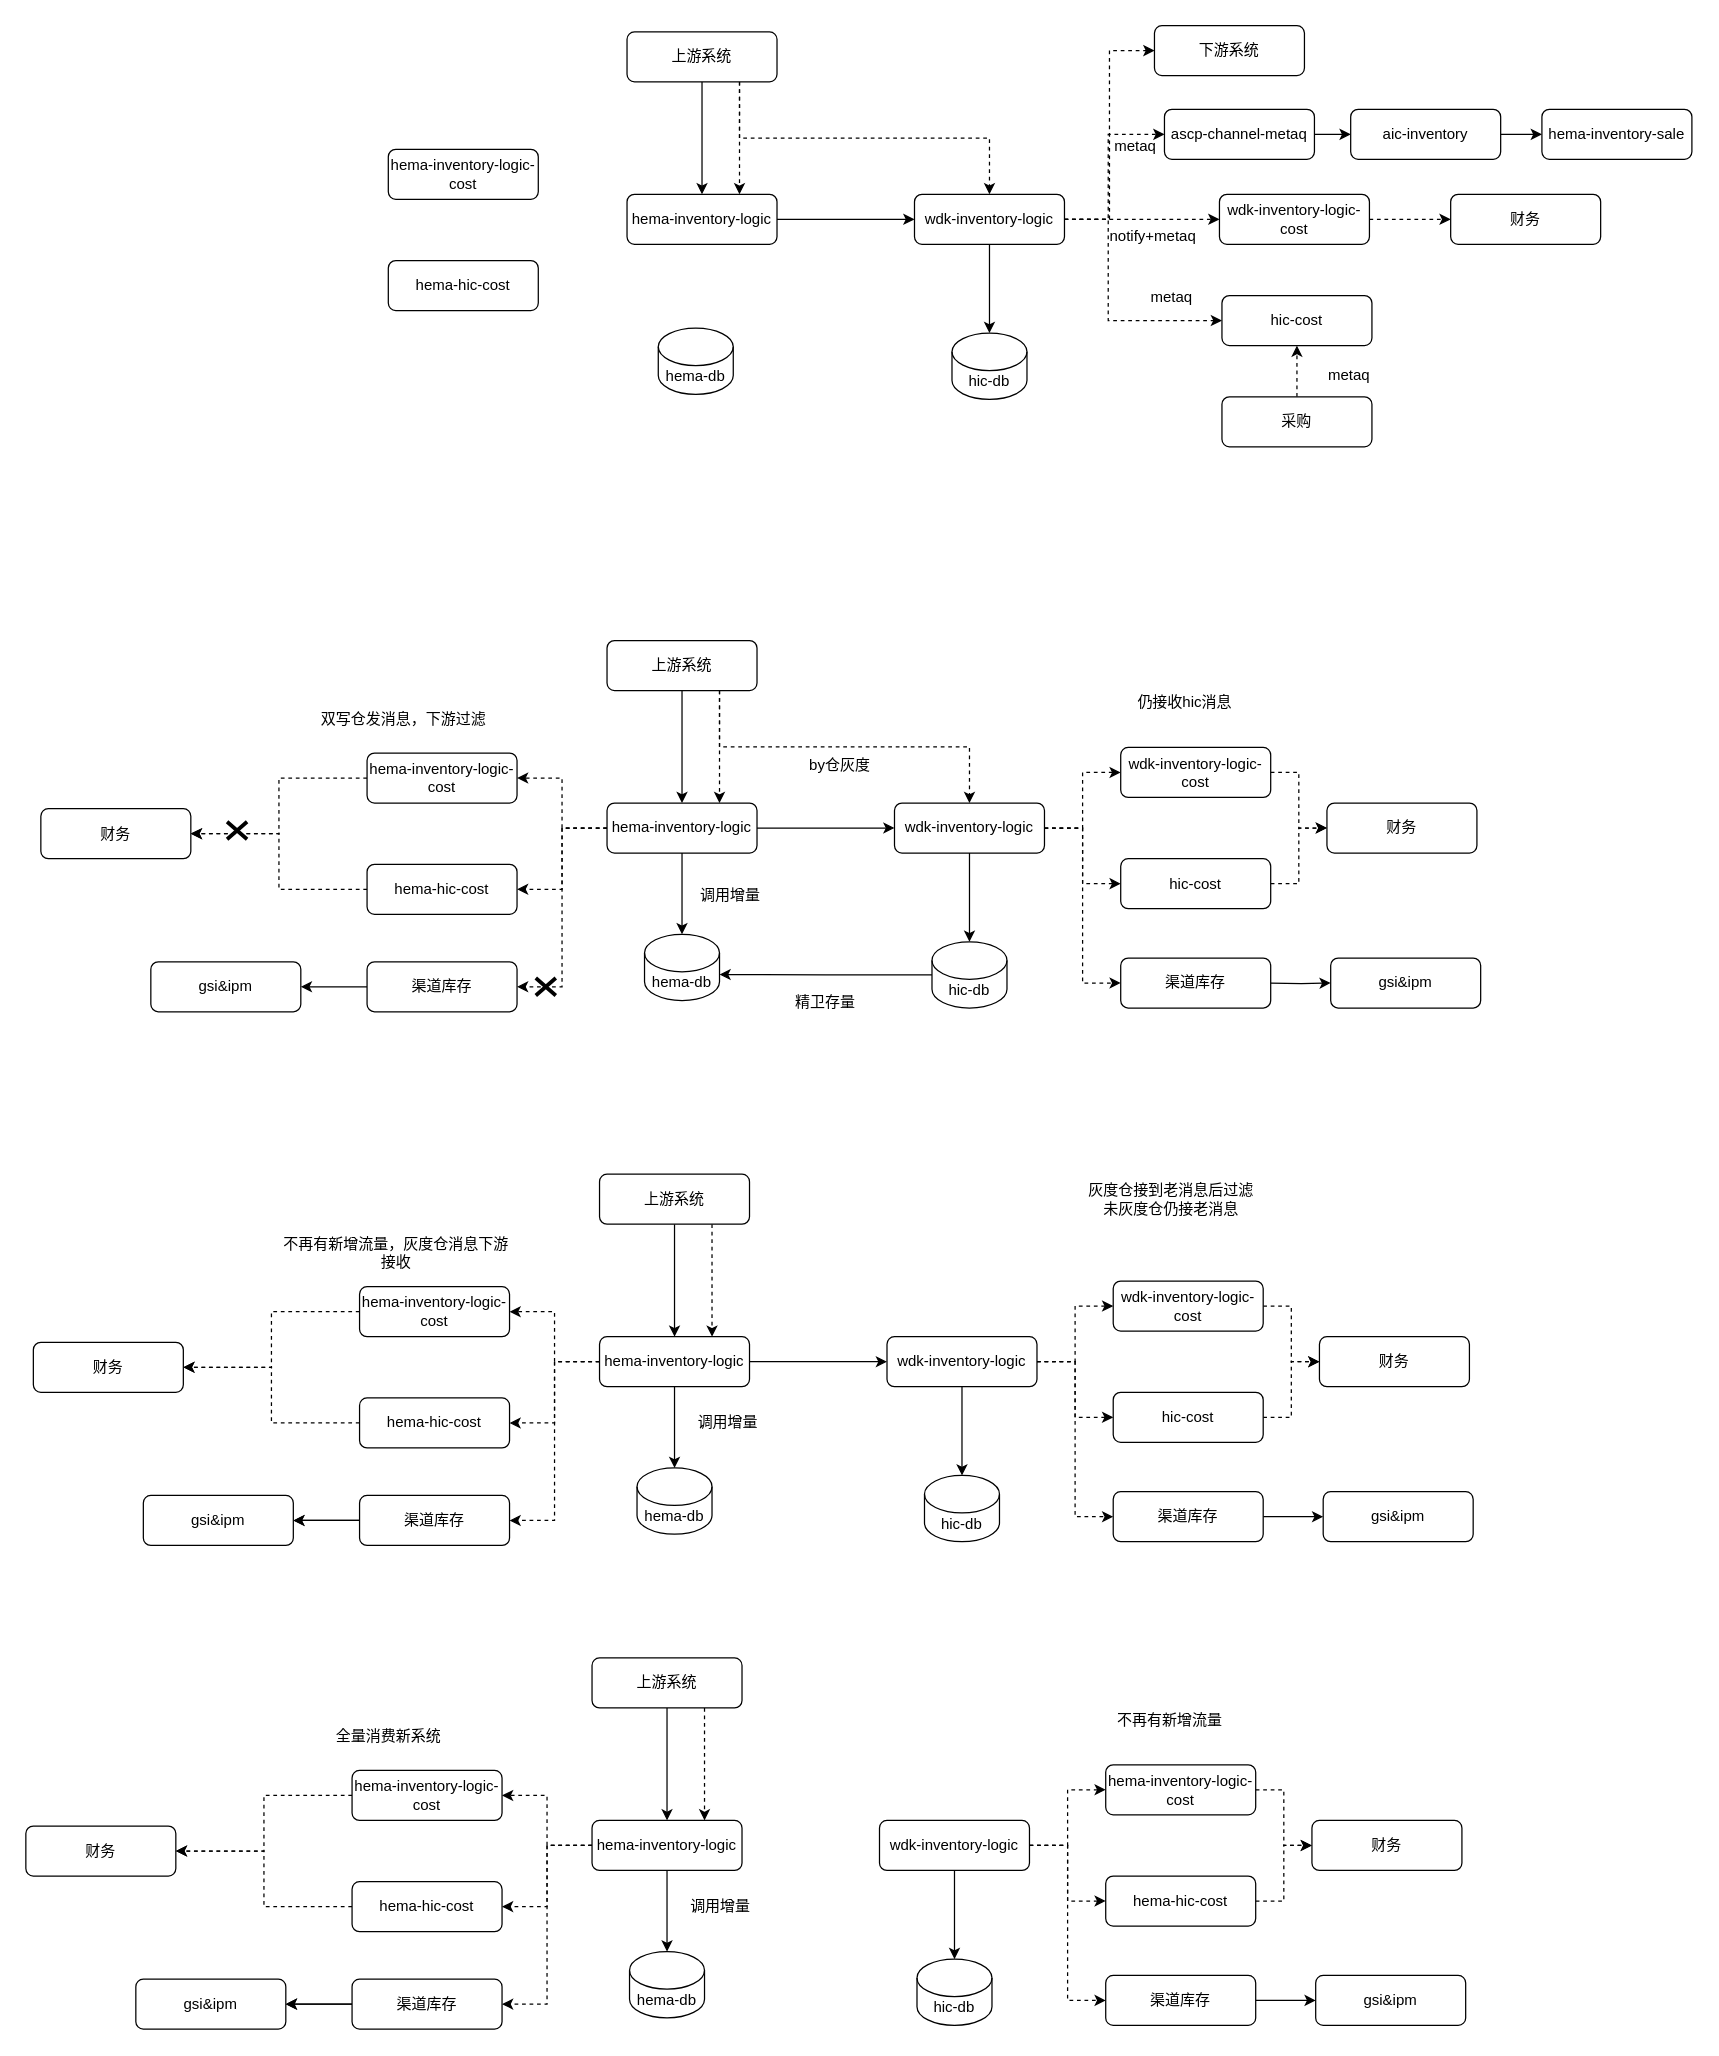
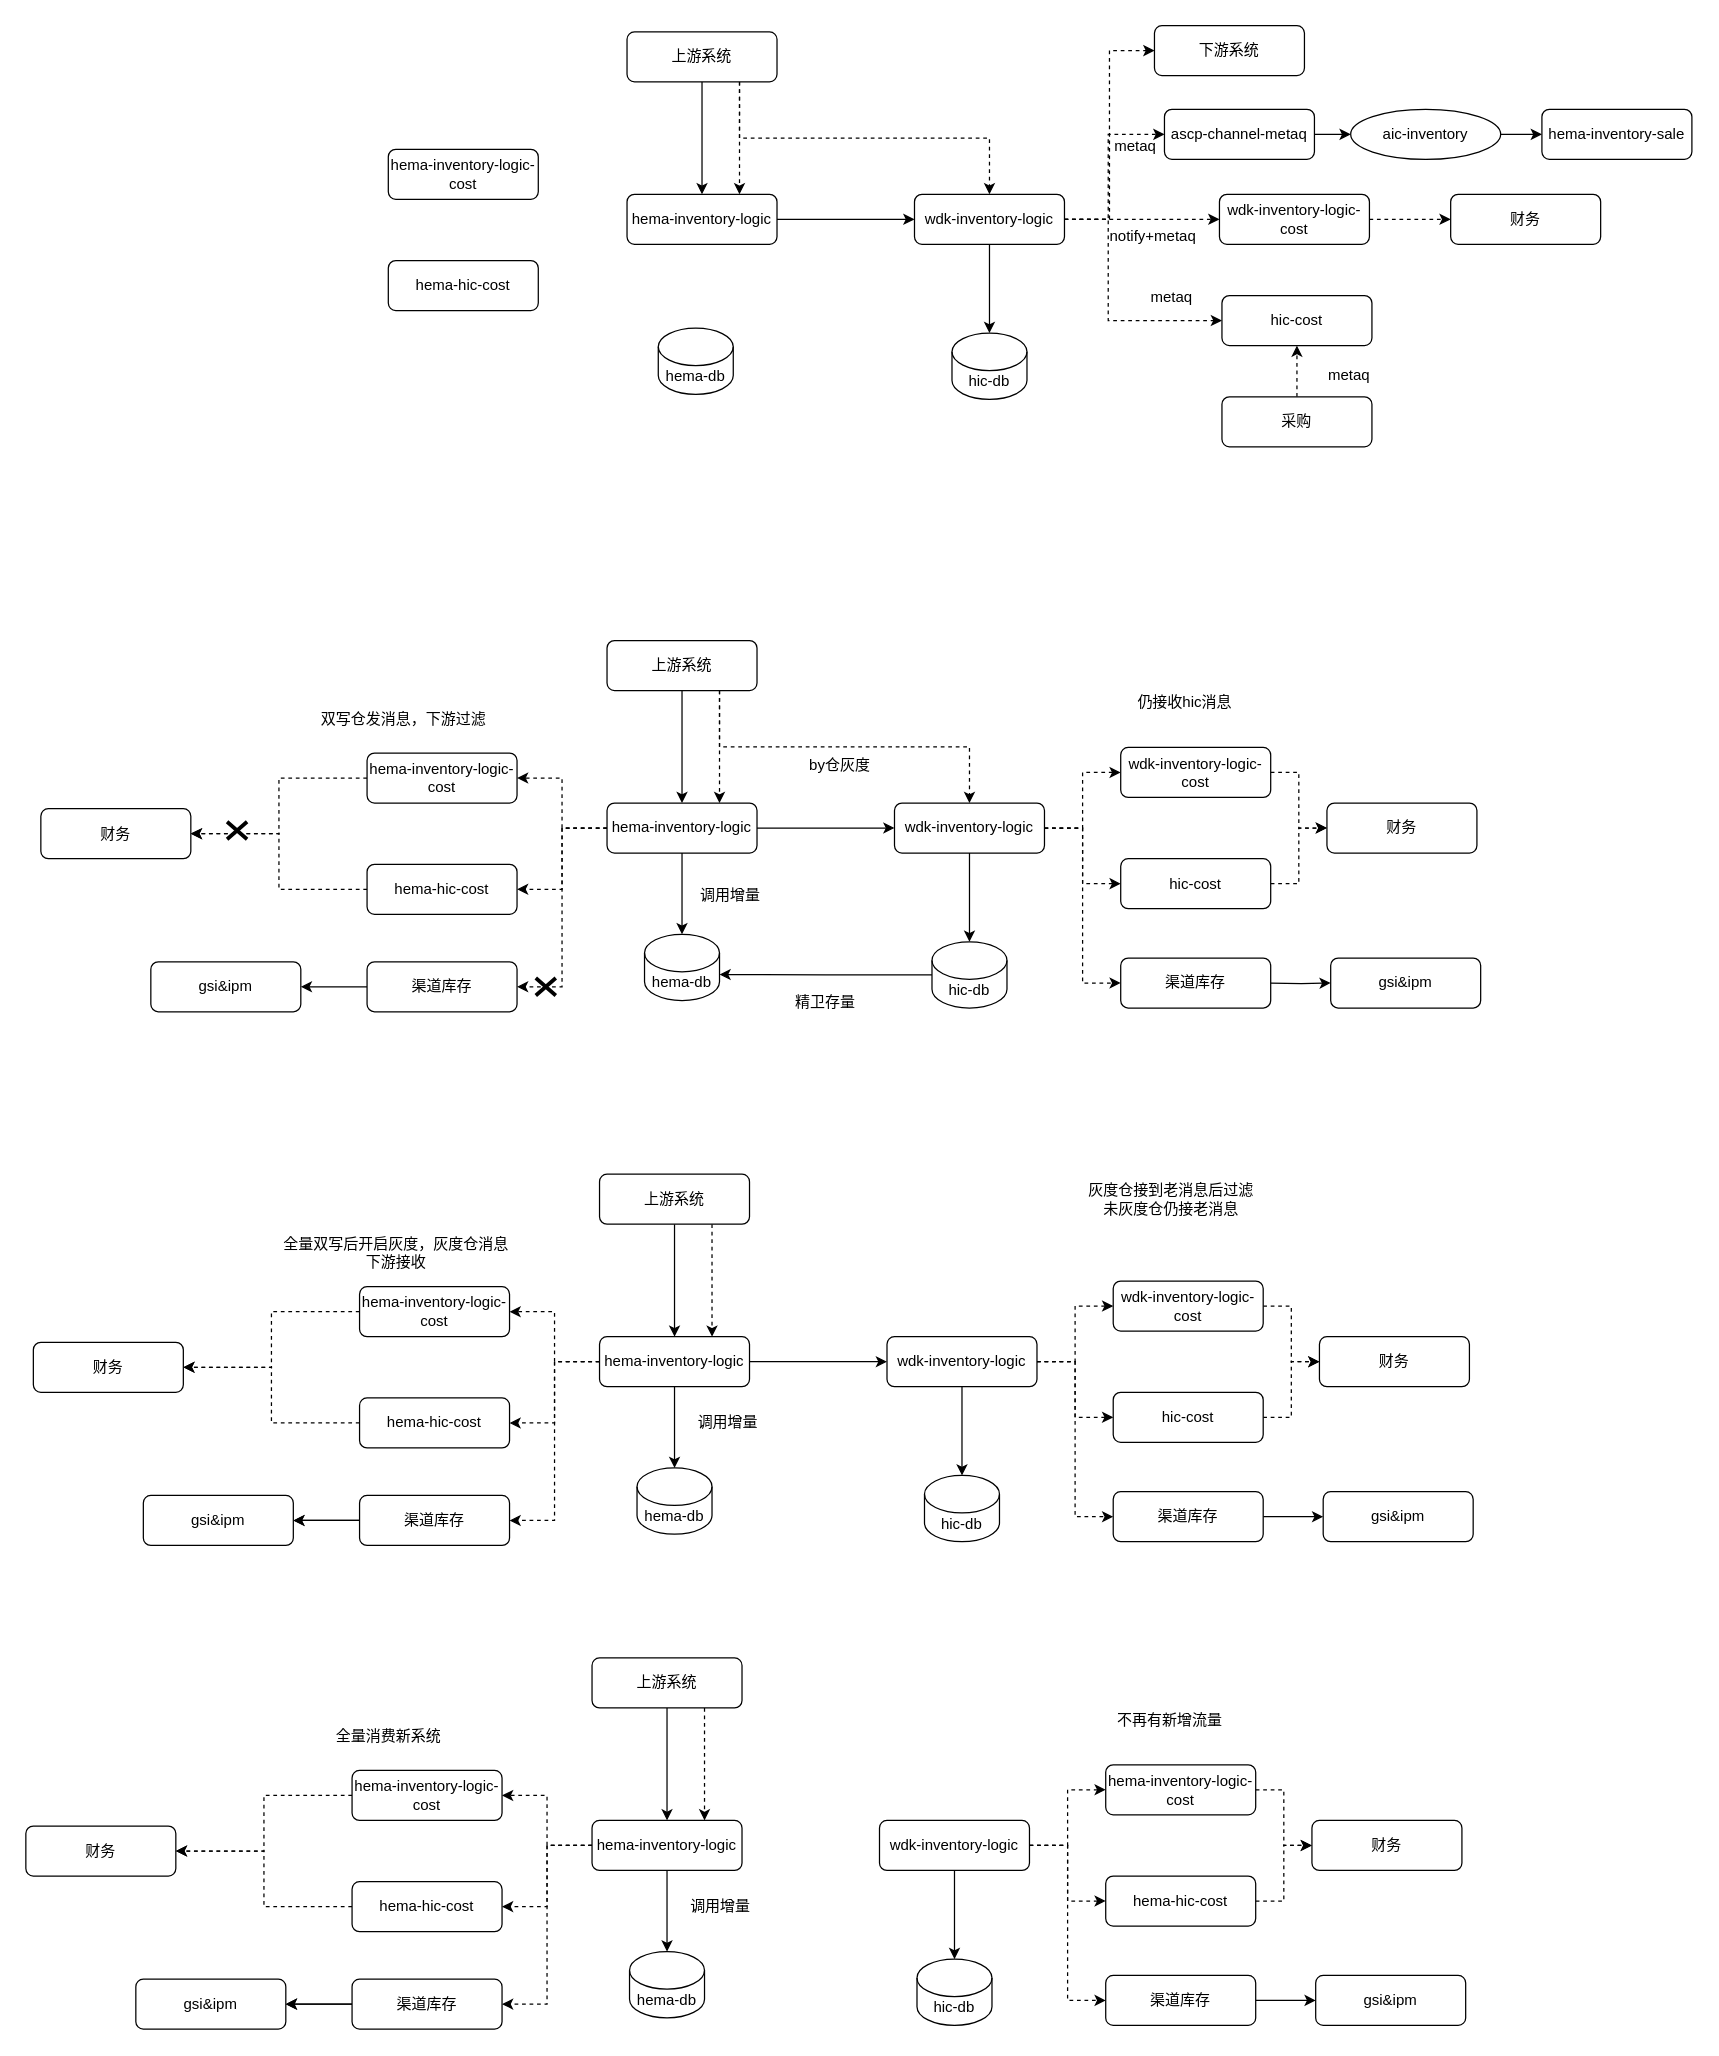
(1426, 134) -> (1426, 134)
(396, 1253) -> (396, 1253)
